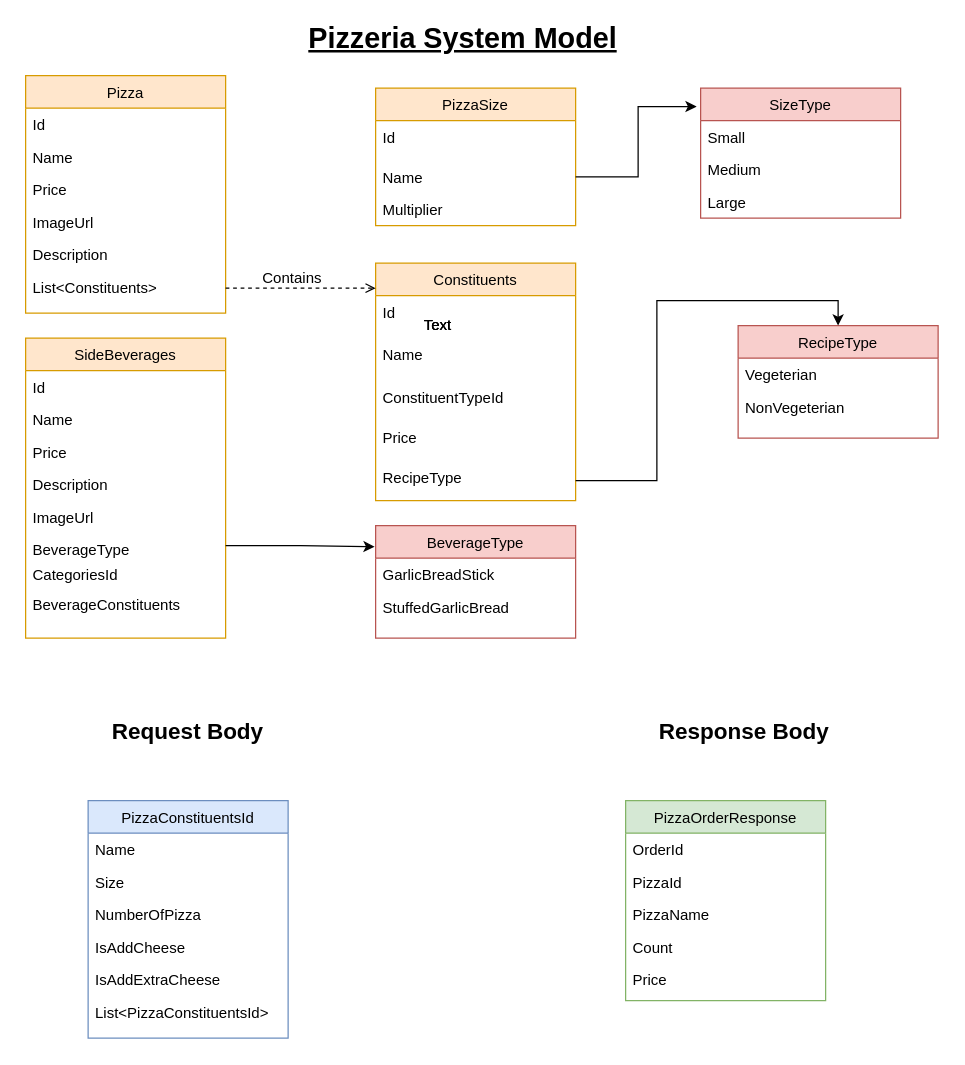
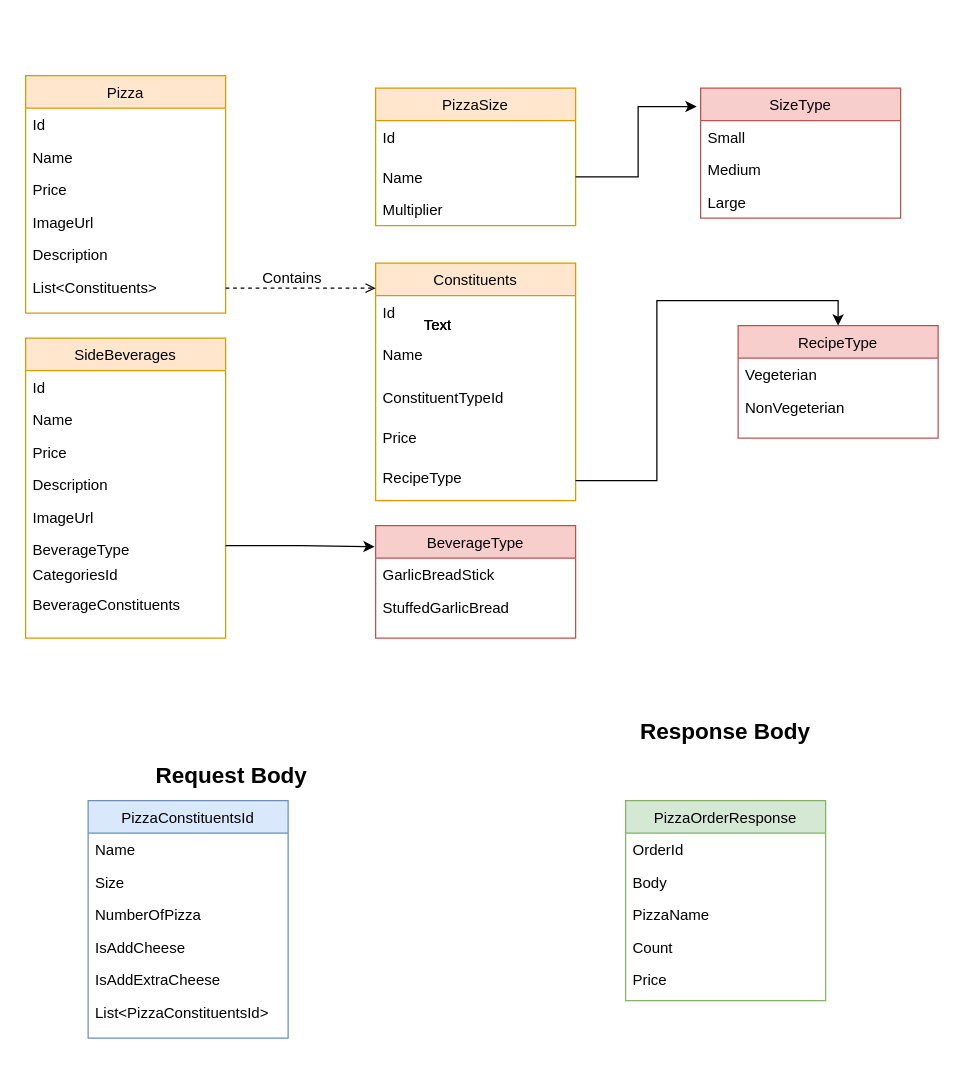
(463, 38) -> none
(188, 732) -> (232, 776)
(744, 732) -> (726, 732)
(660, 883) -> (649, 883)
